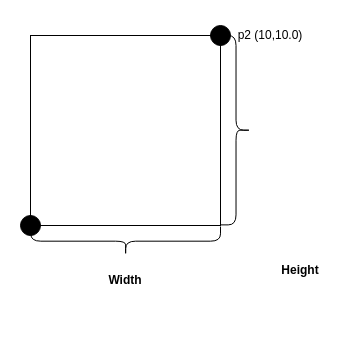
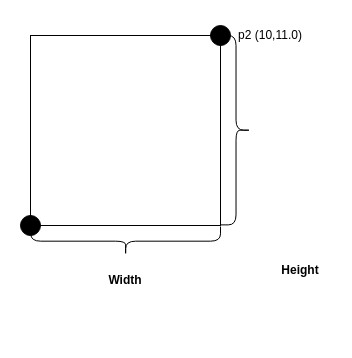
(271, 36) -> (271, 36)
